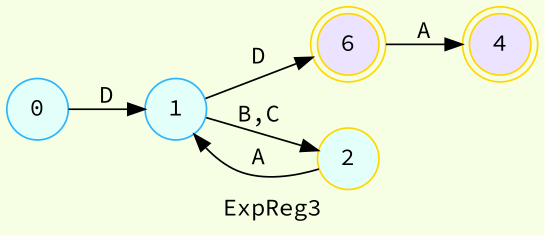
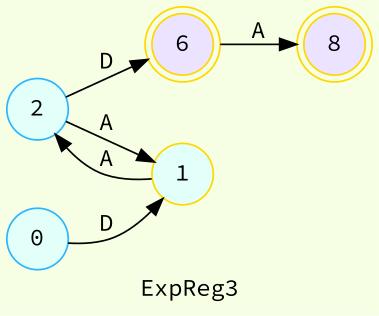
(500, 44) -> (335, 44)
(251, 81) -> (99, 82)
(176, 109) -> (183, 174)
(259, 115) -> (107, 160)
(348, 159) -> (38, 109)
